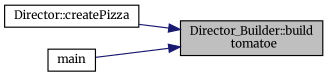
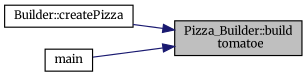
(72, 16) -> (69, 16)
(252, 38) -> (238, 38)
